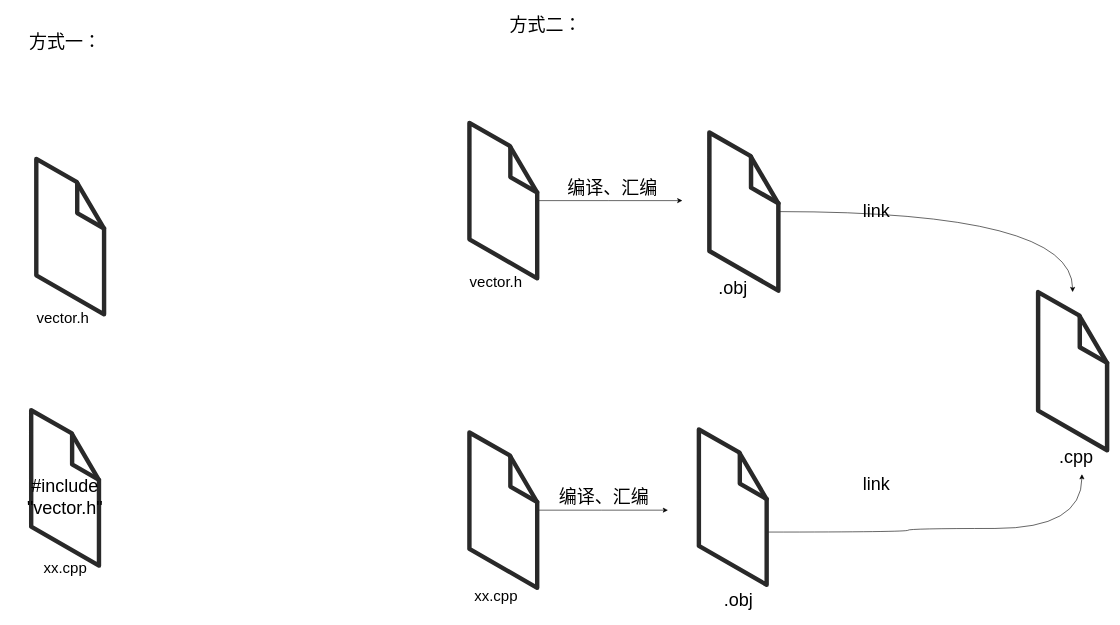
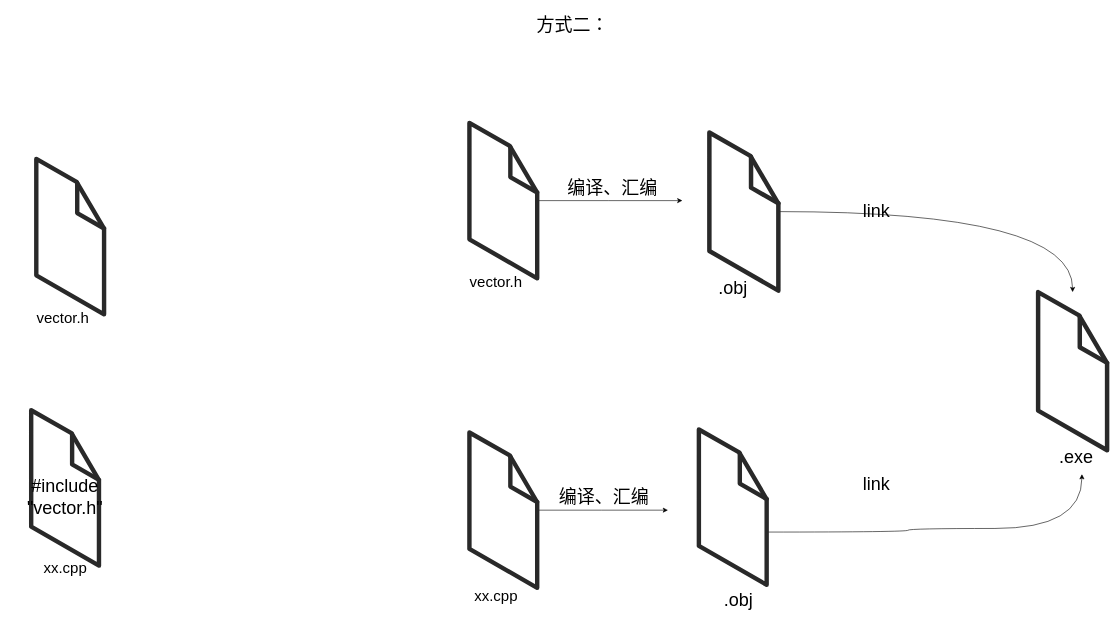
(546, 24) -> (573, 24)
(65, 42) -> none
(1076, 457) -> (1076, 457)
